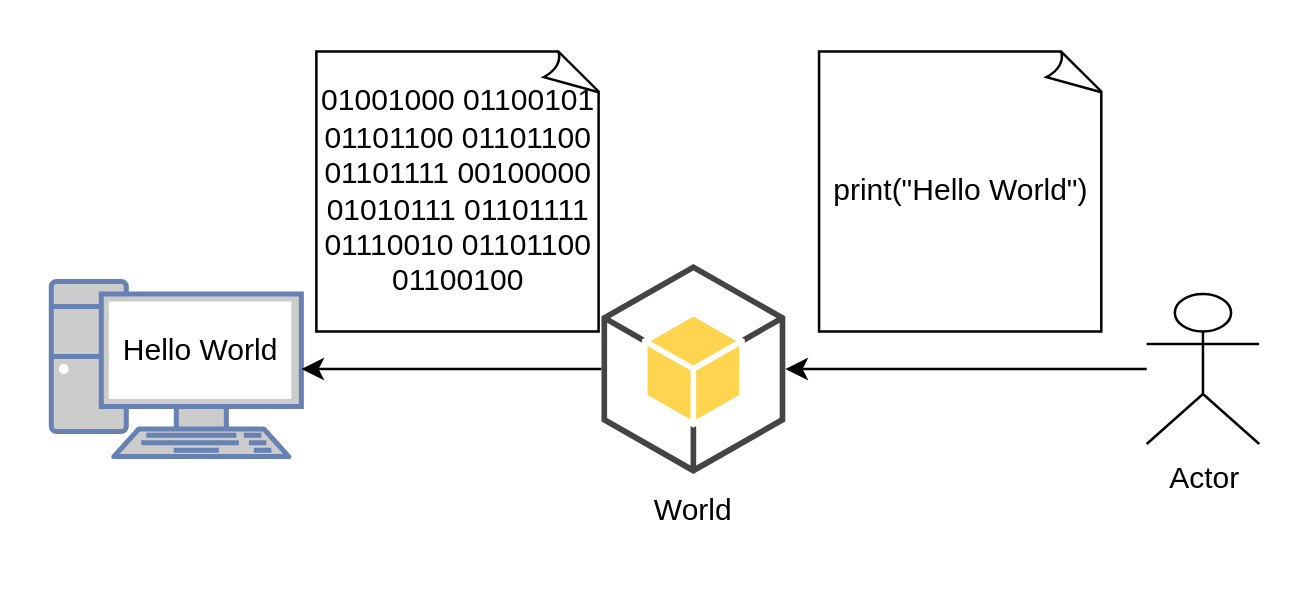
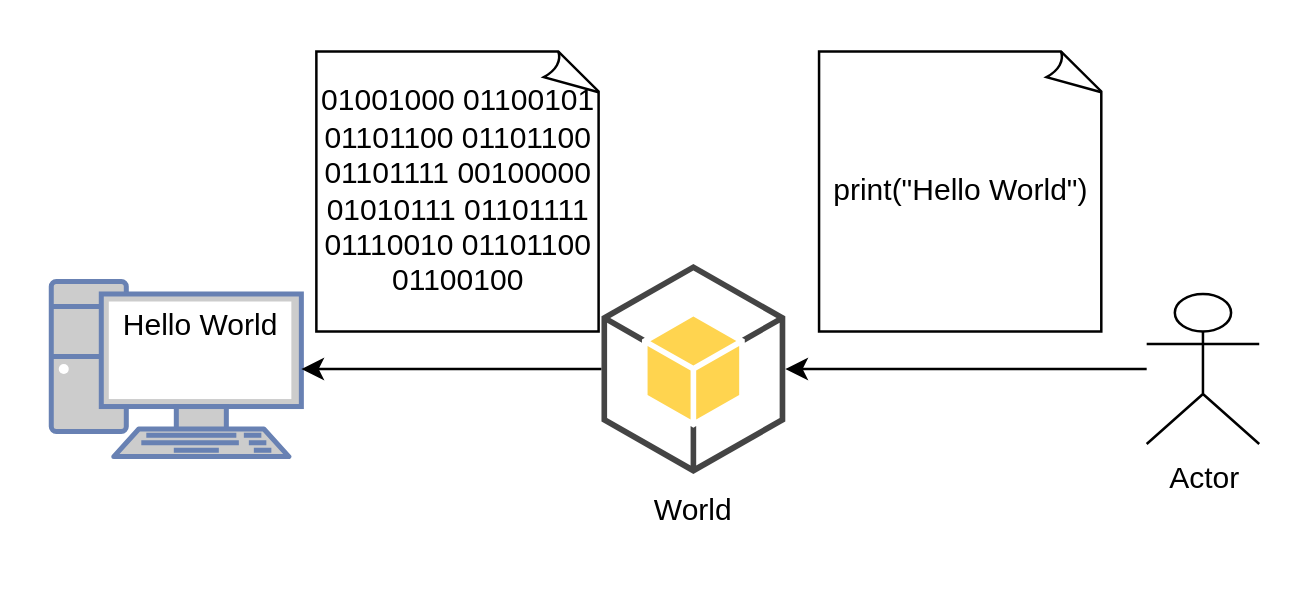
(201, 351) -> (201, 326)
